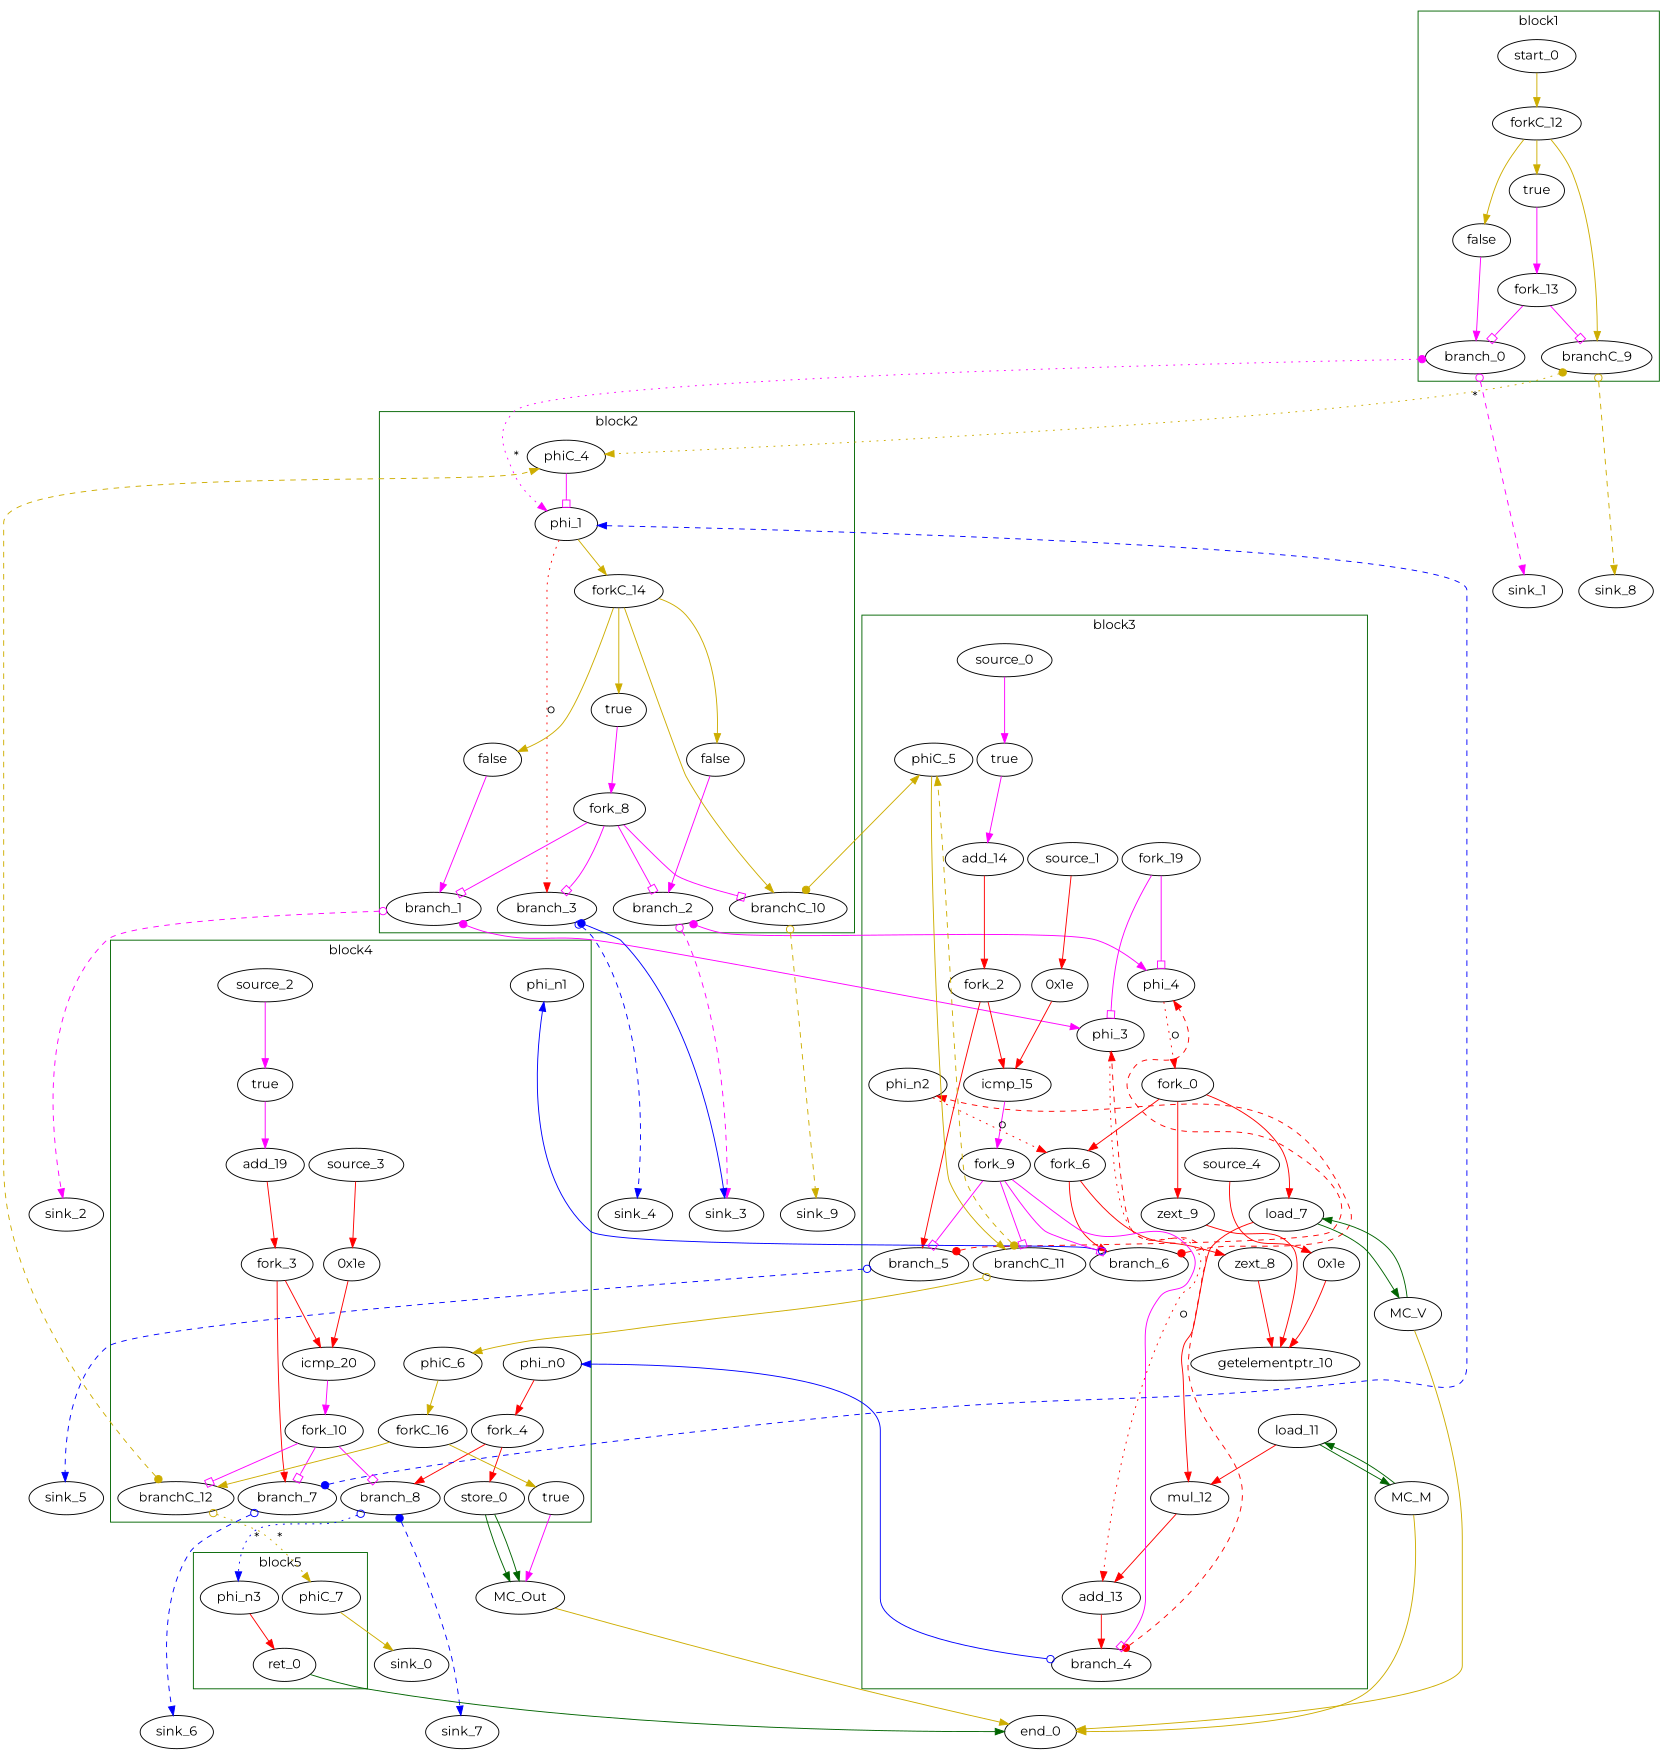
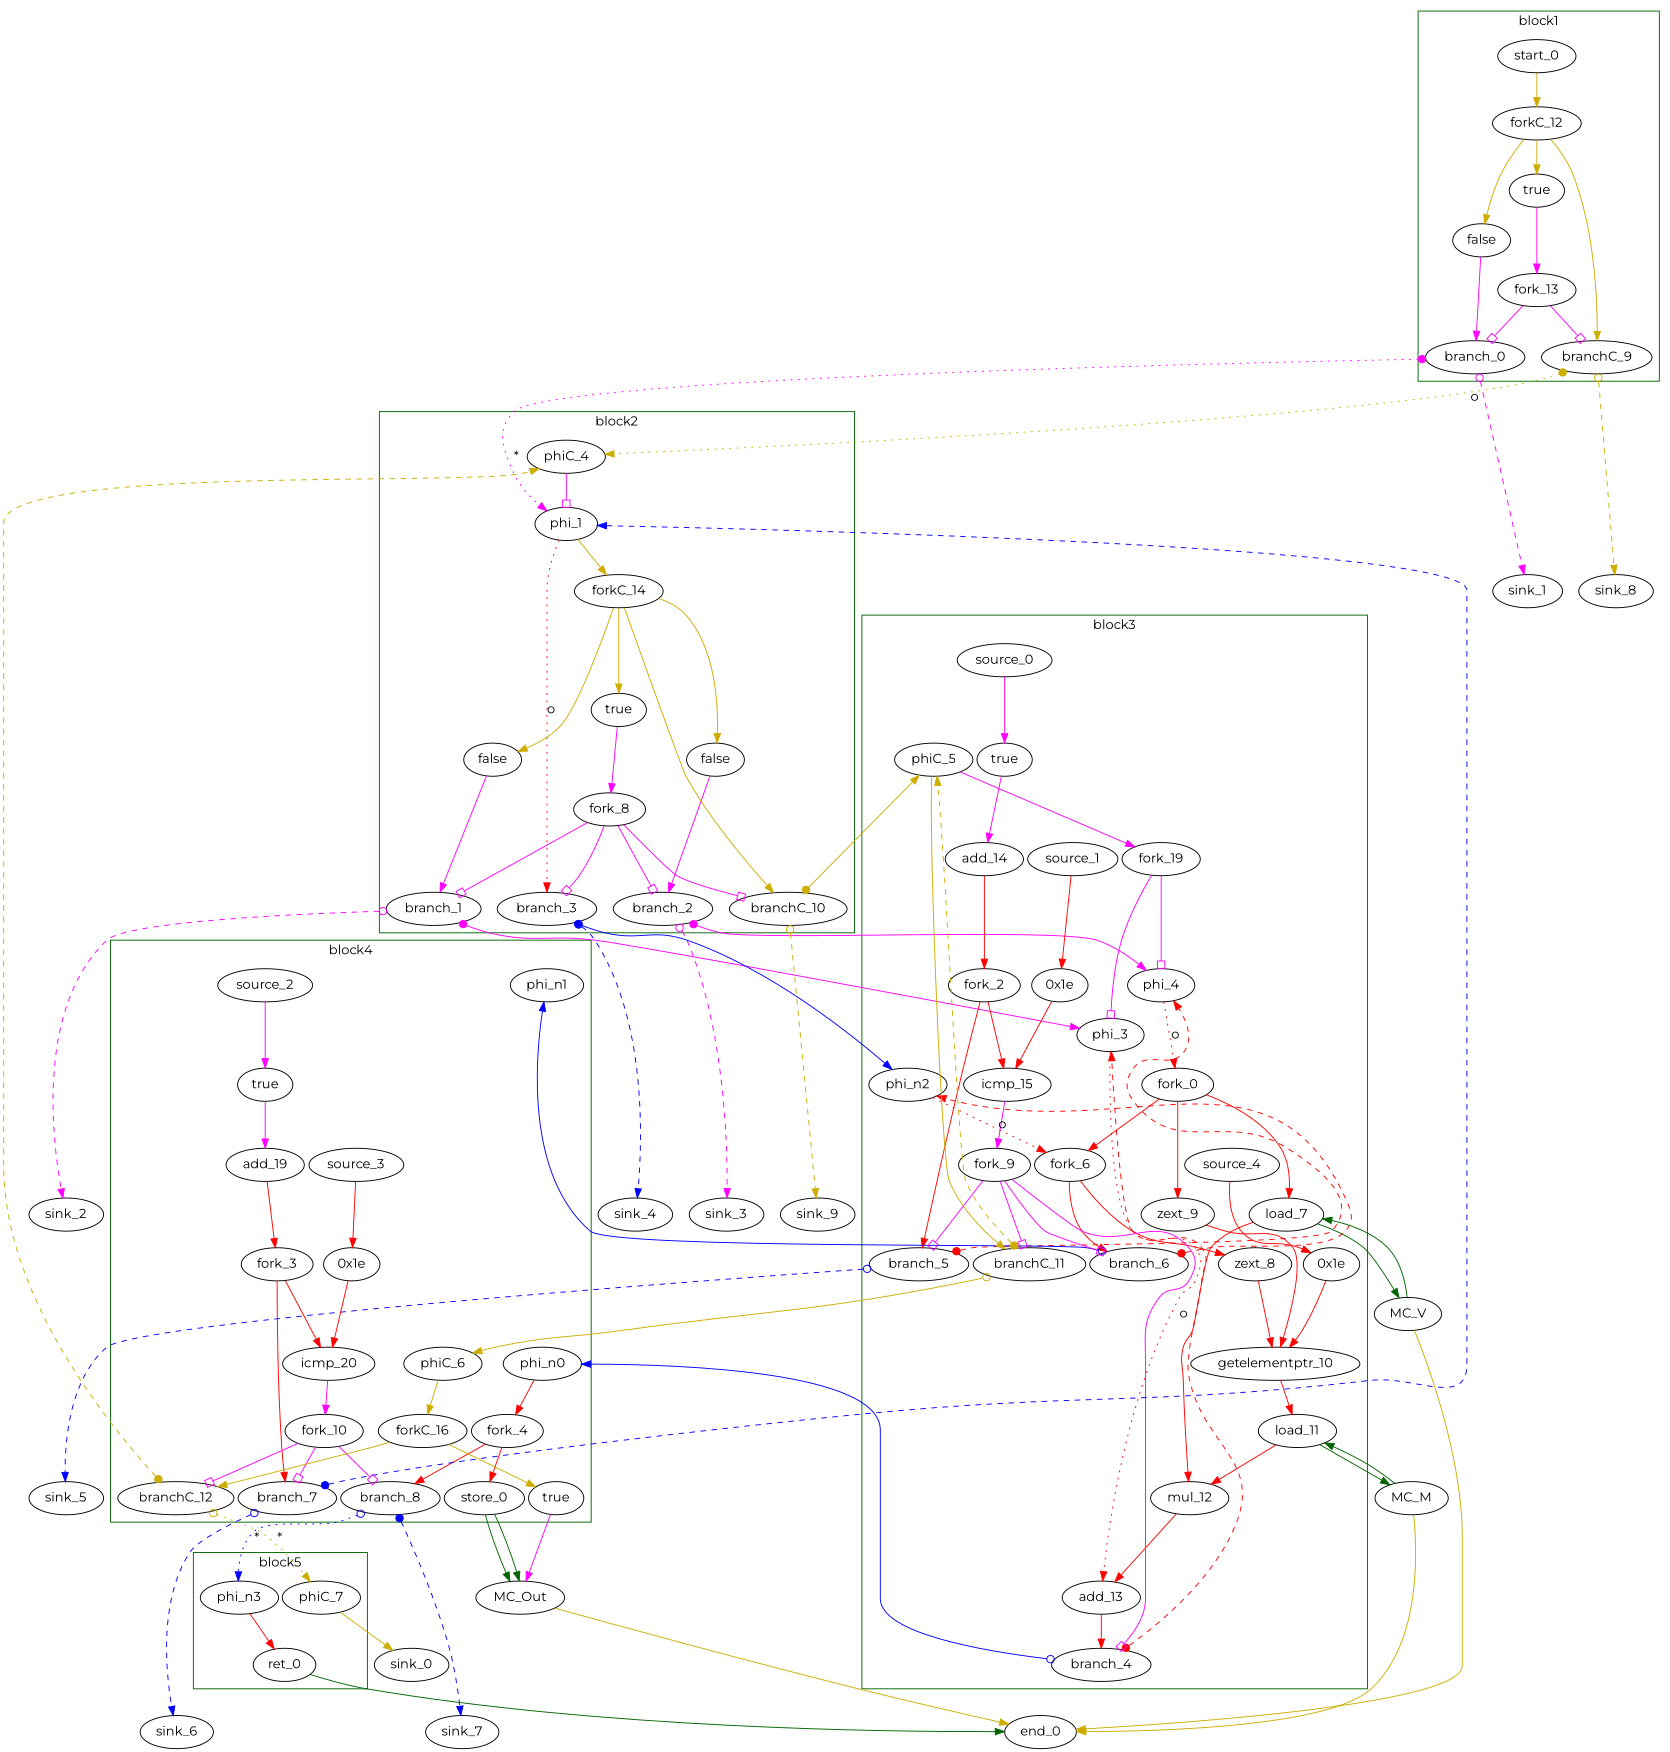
(1475, 397) -> (1475, 397)
none -> (1043, 808)
(683, 1038) -> (722, 955)
none -> (1286, 1395)
